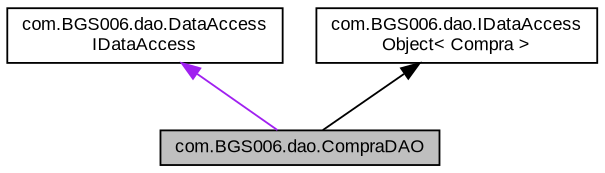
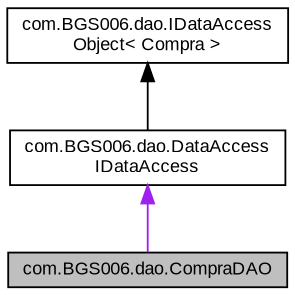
(363, 102) -> (148, 106)
